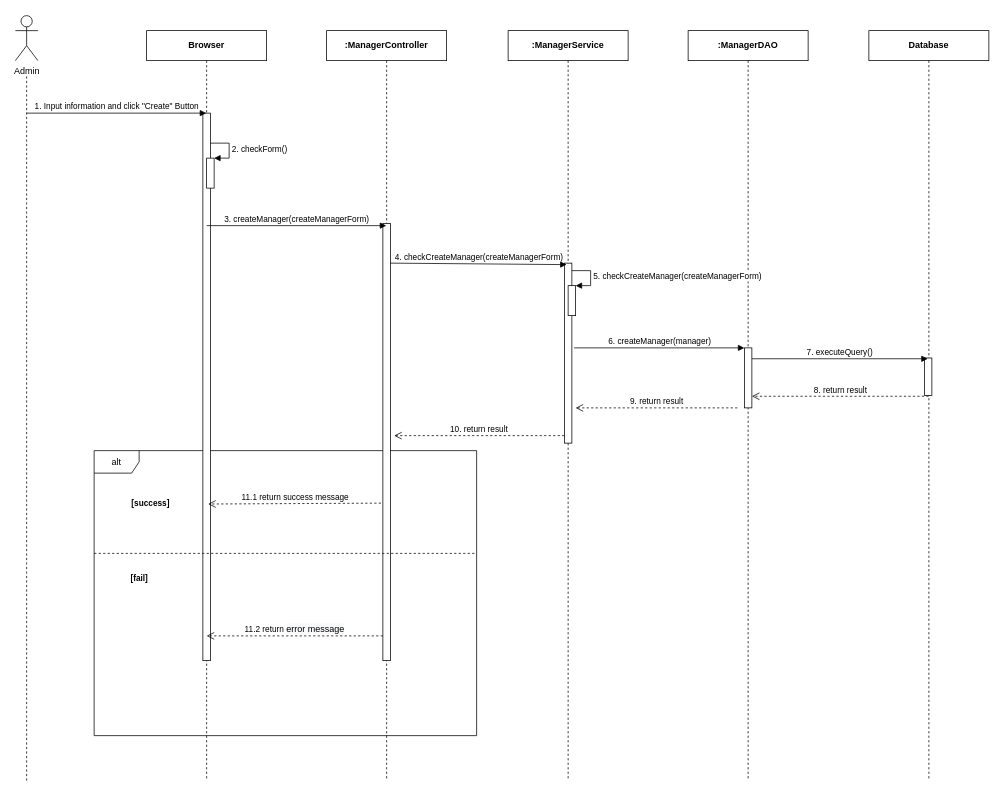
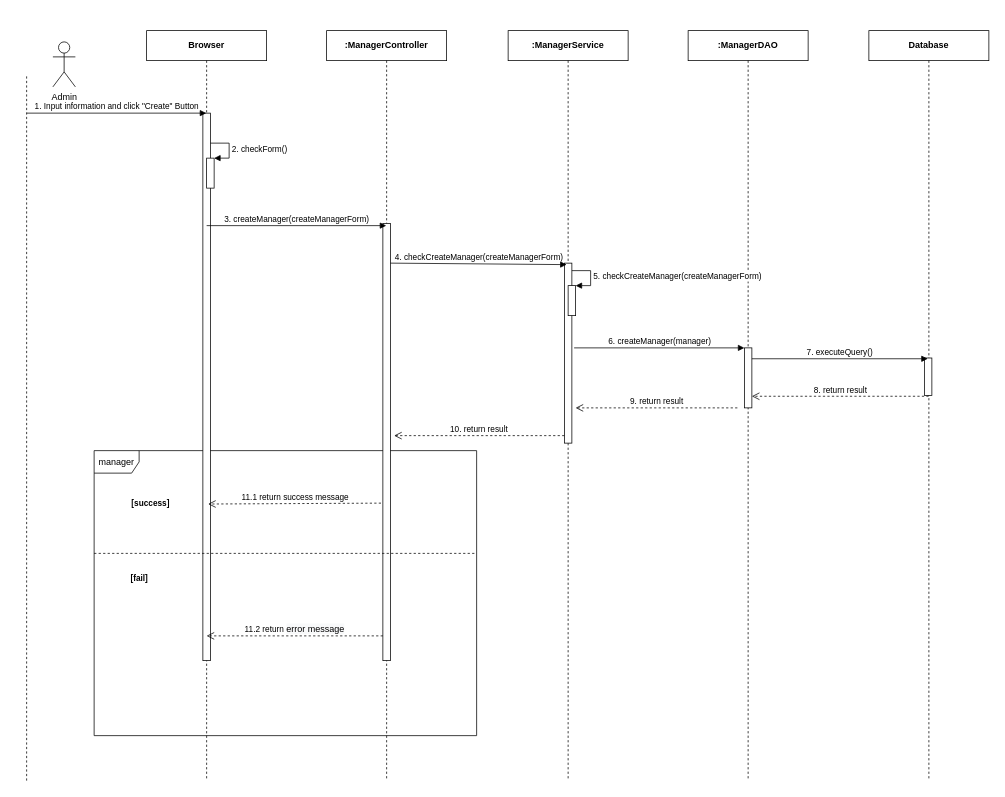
(27, 38) -> (64, 64)
(117, 462) -> (117, 462)
